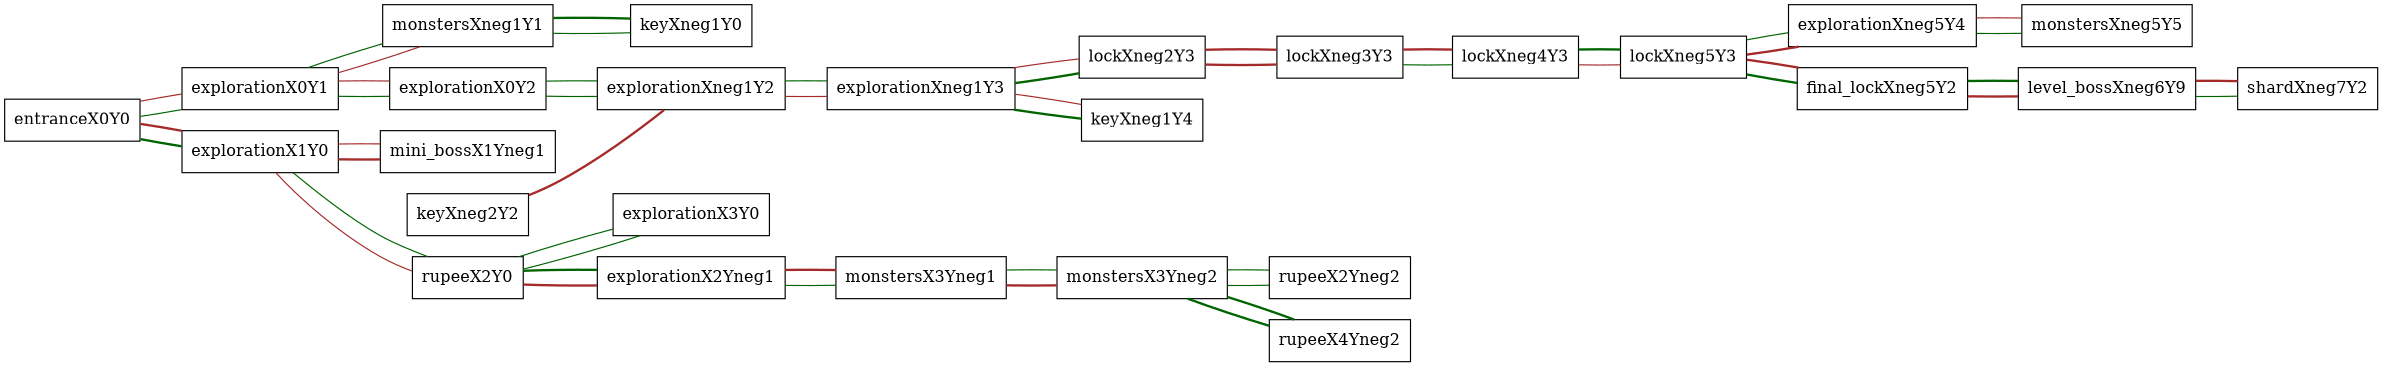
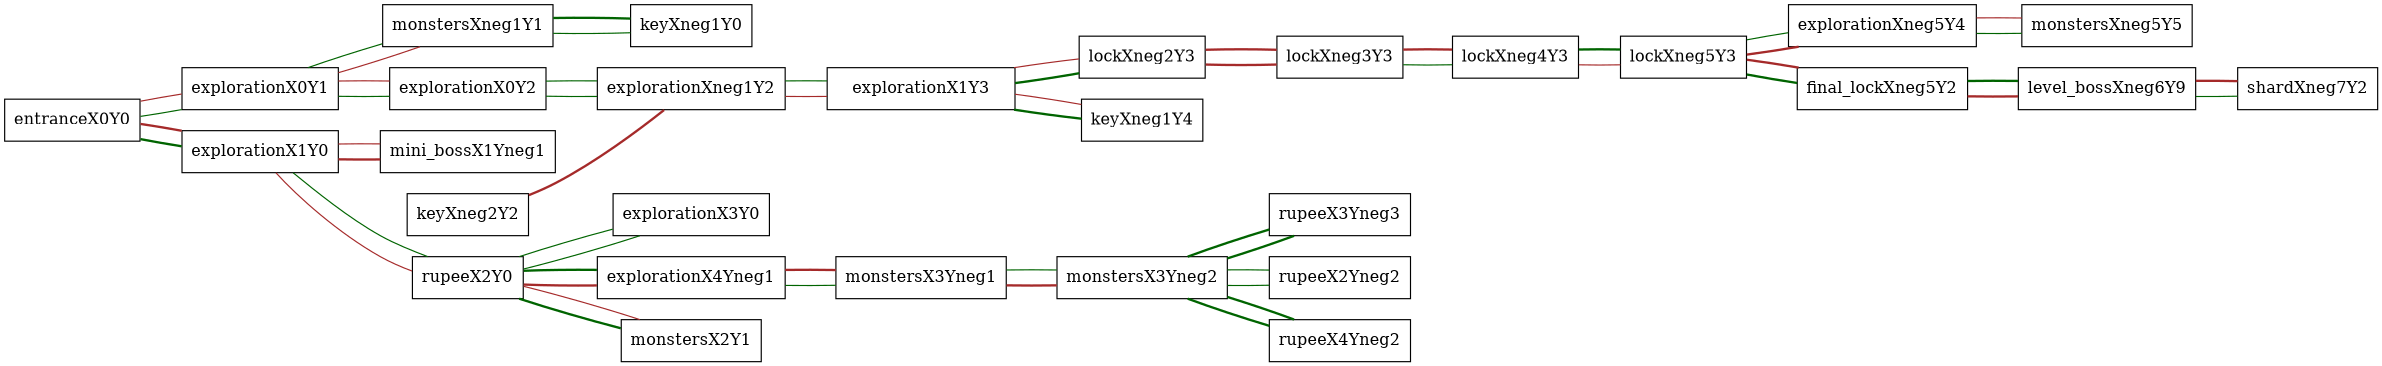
(921, 89) -> (921, 89)
none -> (1340, 215)
(691, 278) -> (691, 278)
none -> (691, 341)
